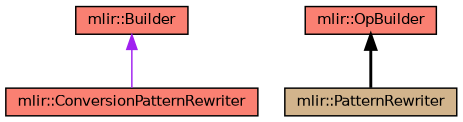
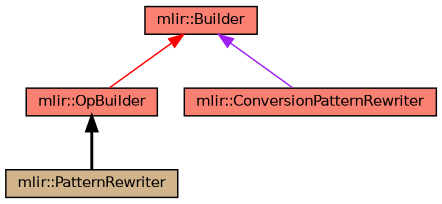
none -> (141, 65)
